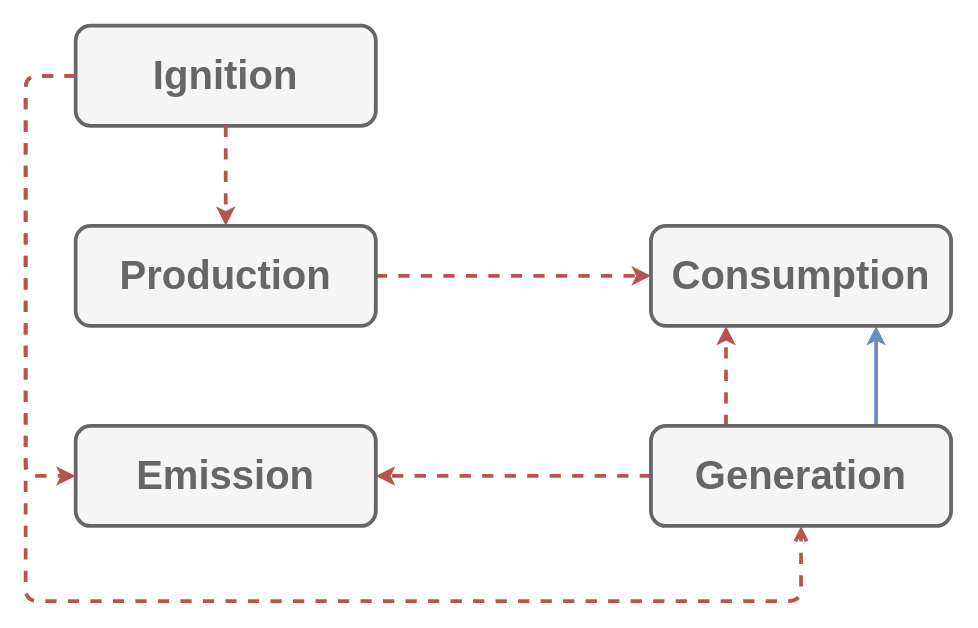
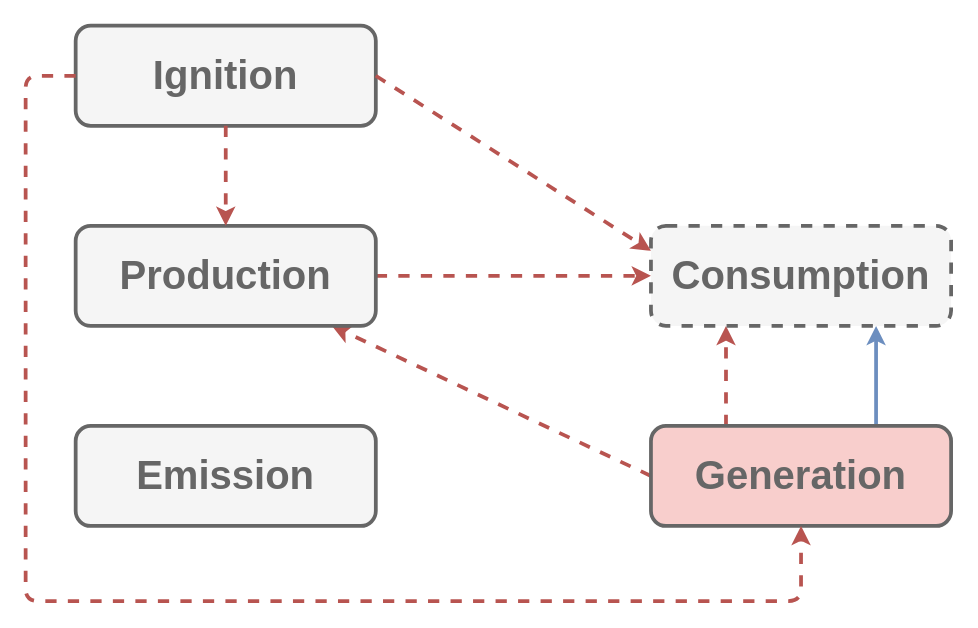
none -> (507, 159)
(801, 276) -> (801, 276)
(48, 476) -> none
(570, 476) -> (496, 403)
(801, 476) -> (801, 476)
(801, 540) -> (801, 541)
